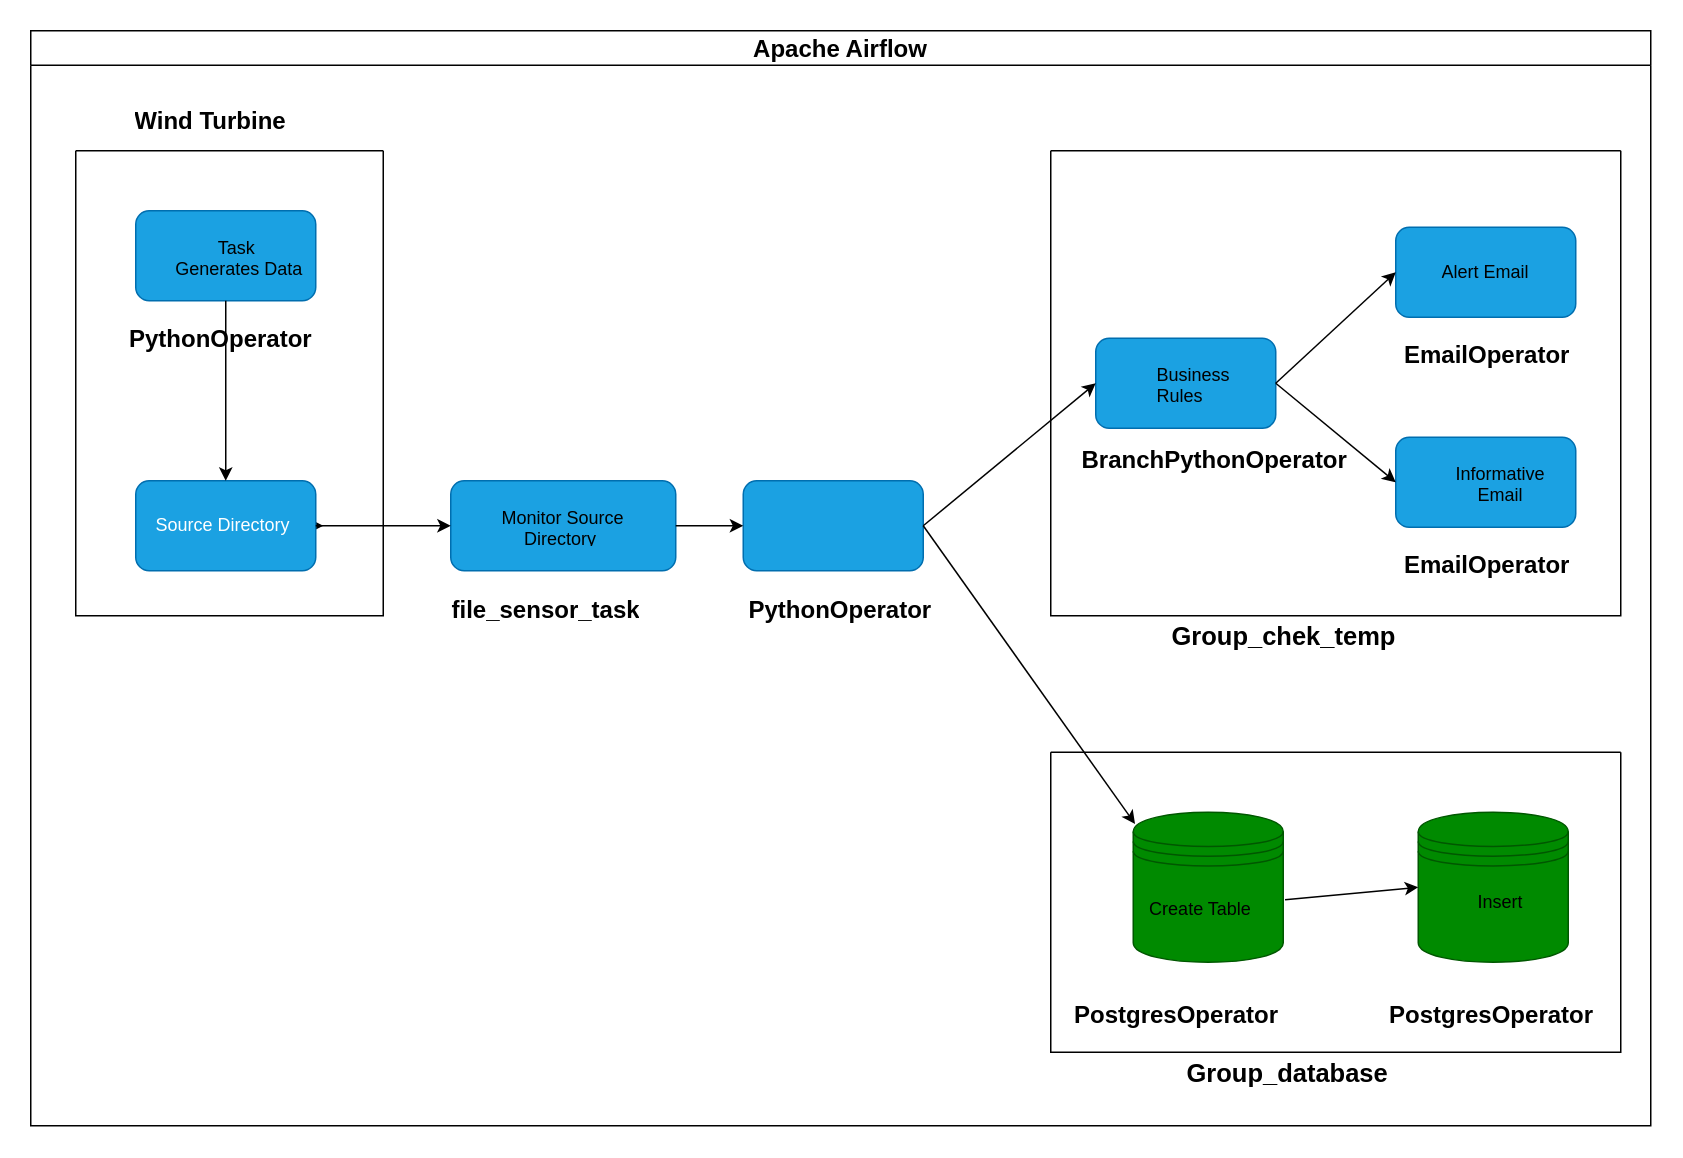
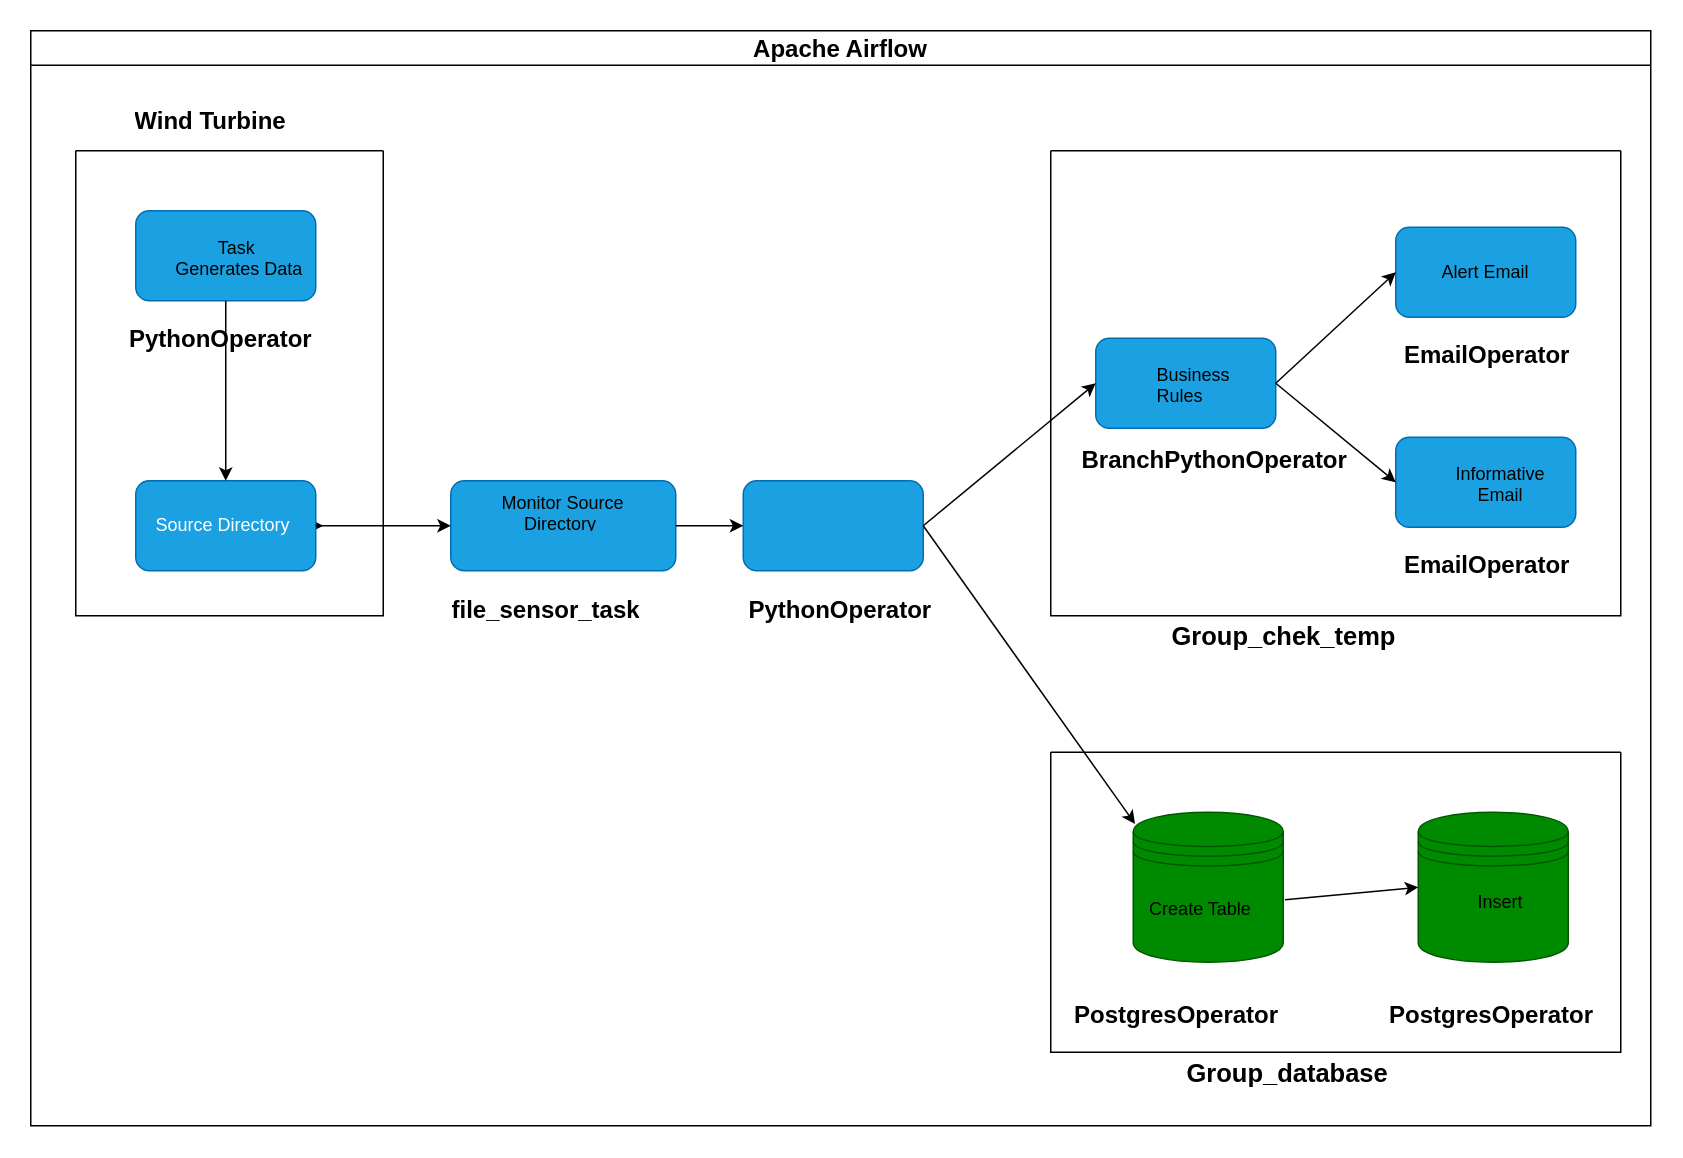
(563, 526) -> (563, 511)
